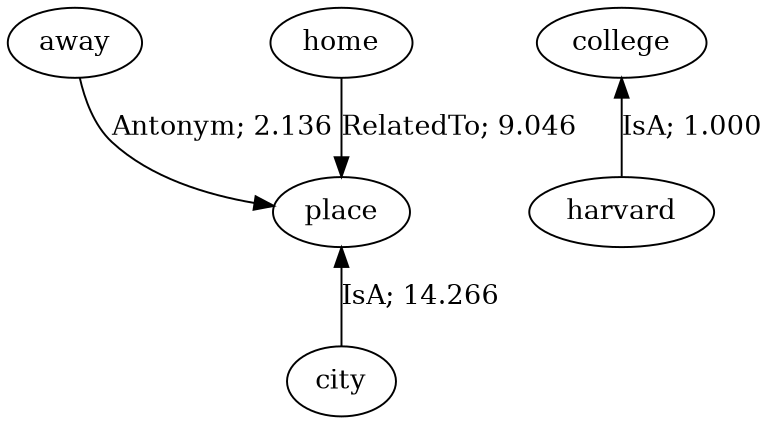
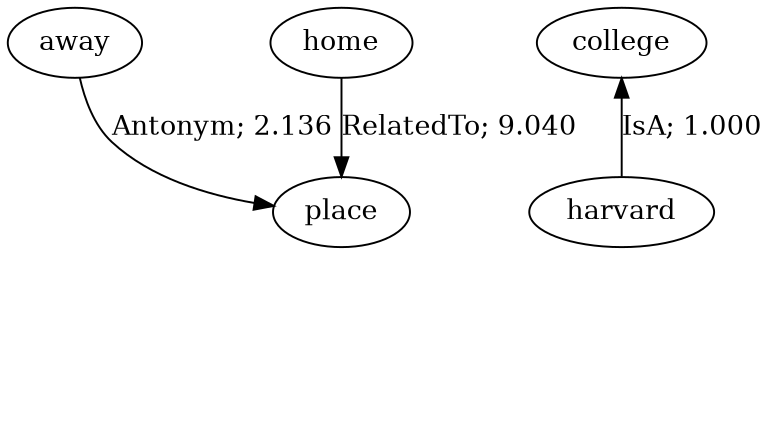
(459, 127) -> (459, 127)
(341, 381) -> none
